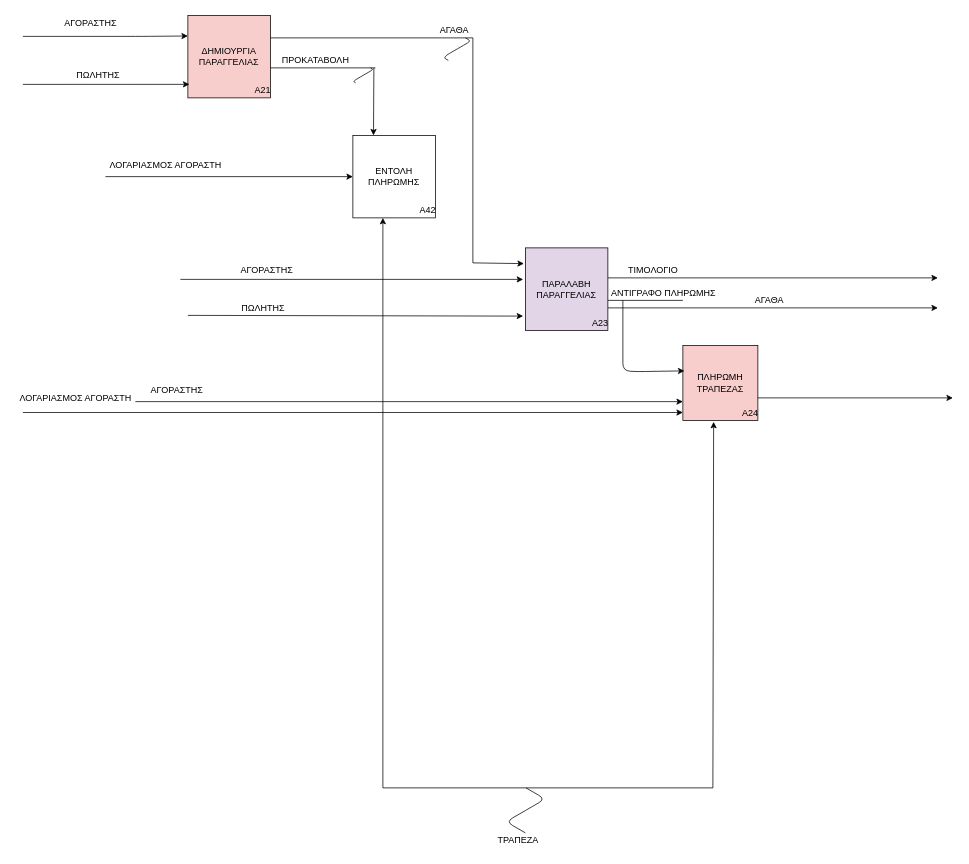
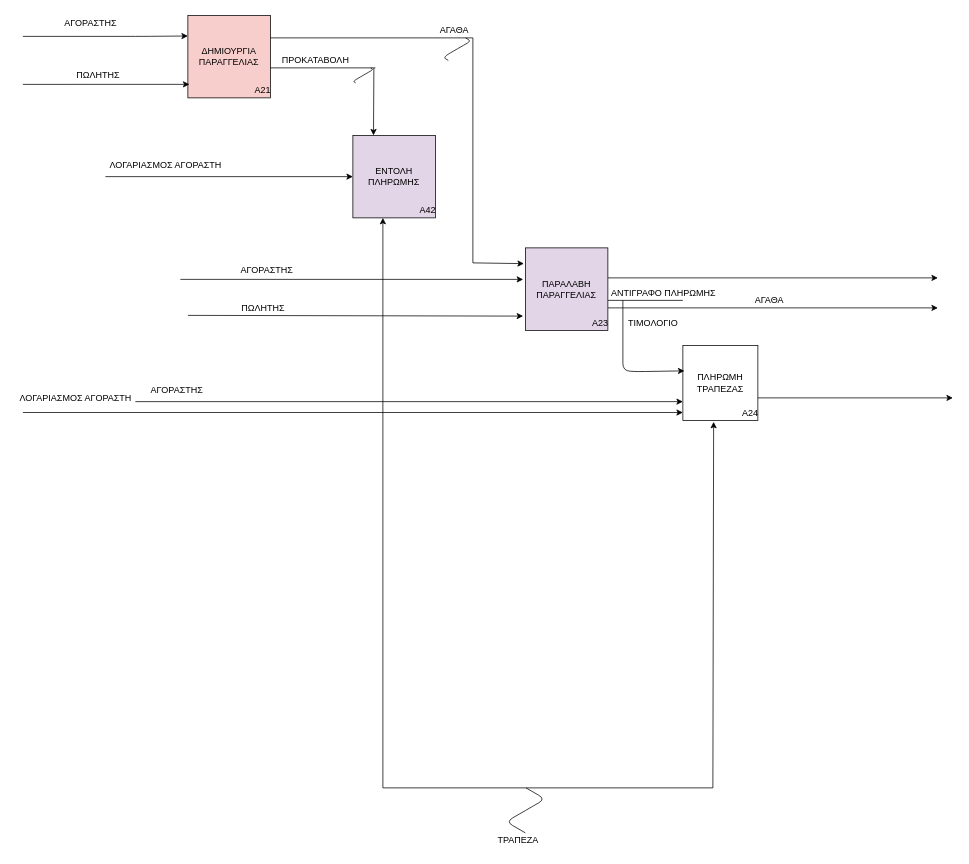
(394, 177) -> (394, 177)
(653, 270) -> (653, 323)
(720, 383) -> (720, 383)
